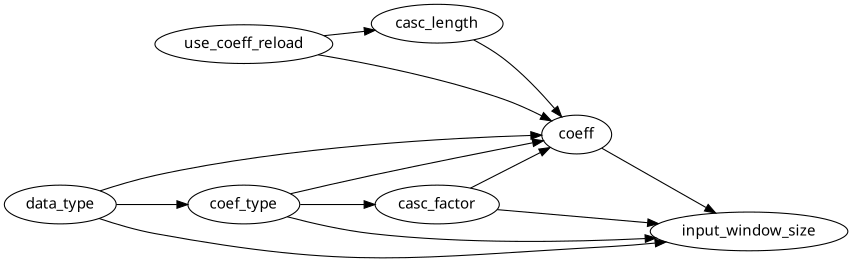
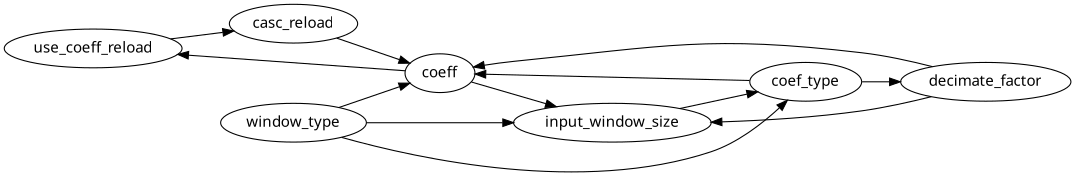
(437, 24) -> (294, 24)
(432, 78) -> (297, 63)
(60, 205) -> (294, 123)
(437, 205) -> (986, 82)
(465, 240) -> (713, 101)
